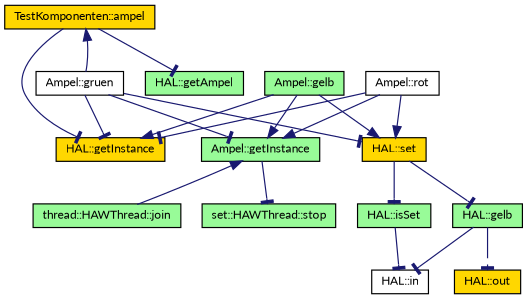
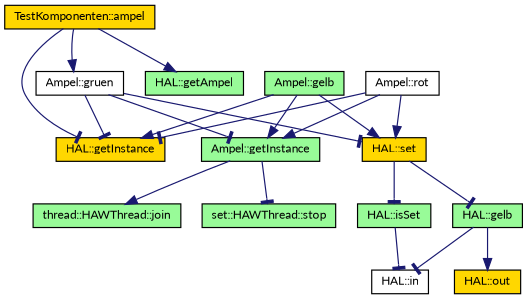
(135, 49) -> (135, 49)
(88, 56) -> (72, 44)
(184, 186) -> (183, 180)
(488, 243) -> (488, 243)
